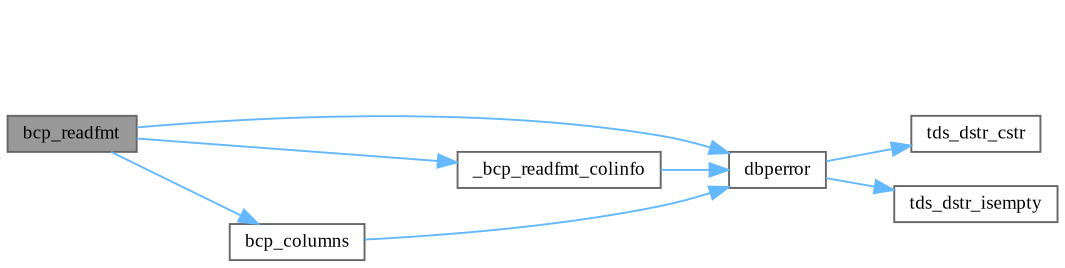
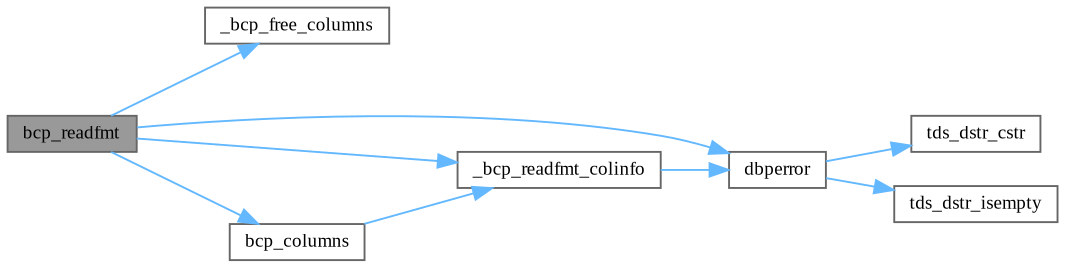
none -> (297, 26)
(539, 225) -> (419, 209)
